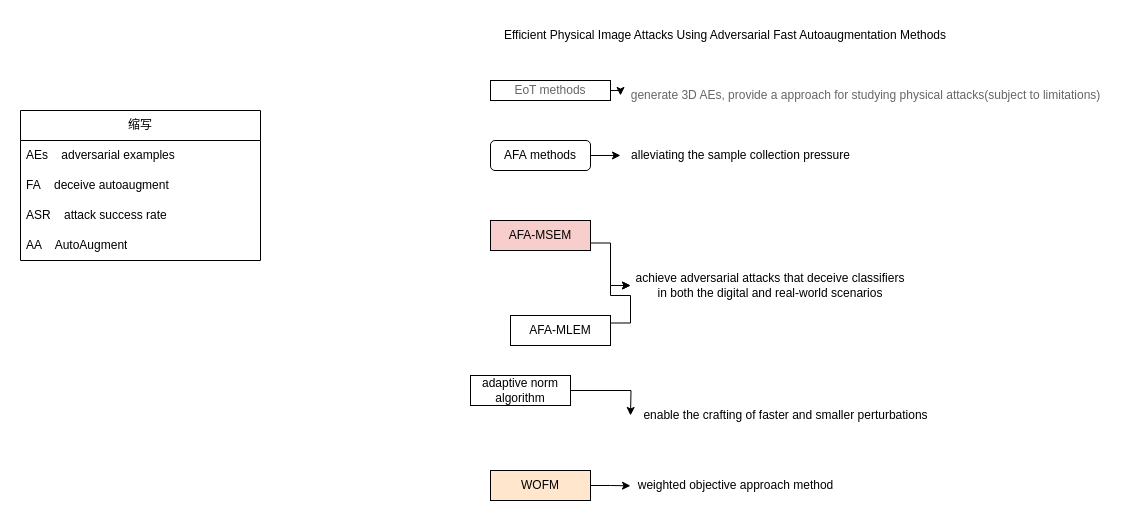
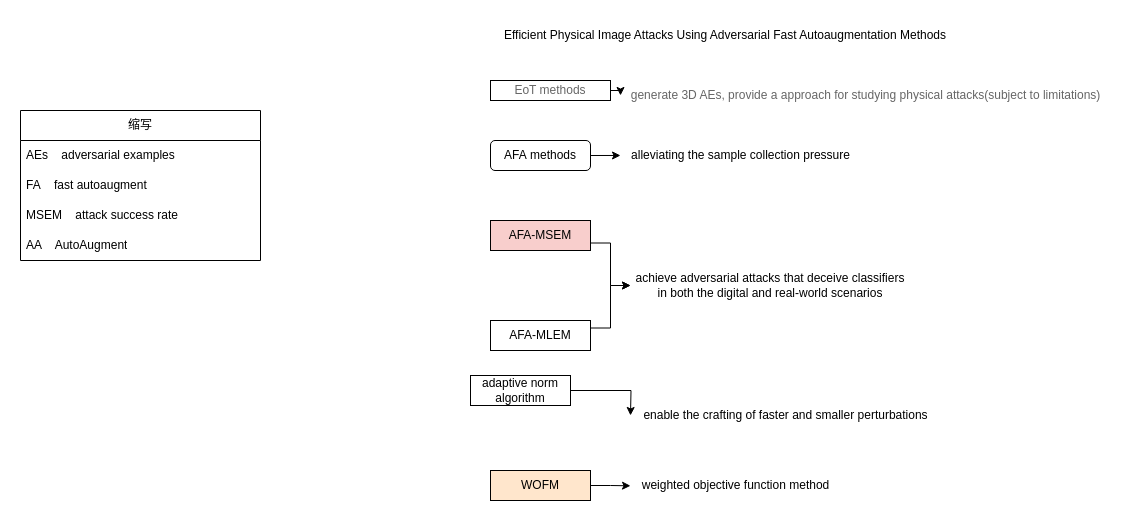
(104, 186) -> (96, 186)
(108, 216) -> (111, 216)
(561, 331) -> (541, 336)
(736, 486) -> (736, 486)
